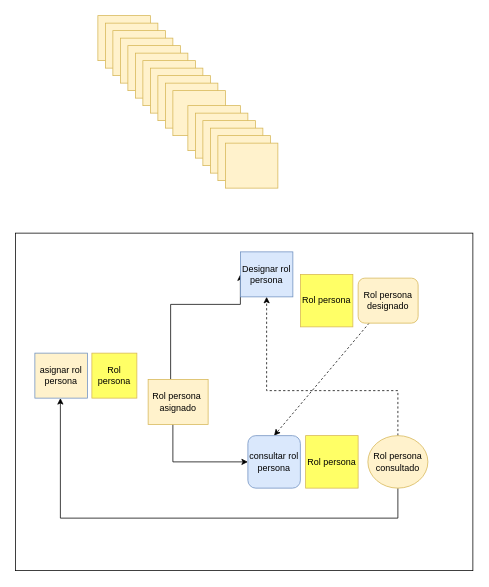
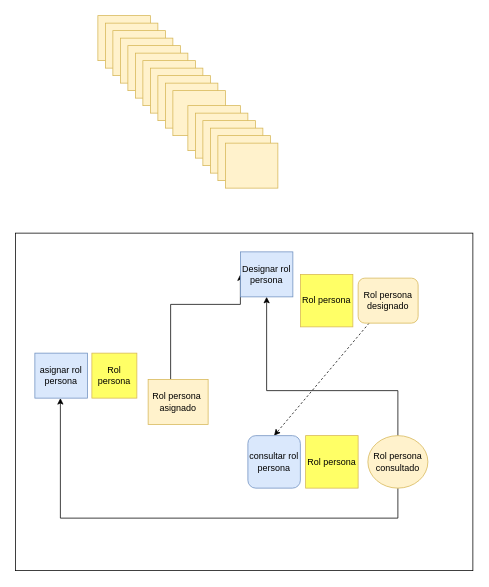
(61, 375) -> (61, 375)
(309, 390) -> (309, 390)
(173, 461) -> none
